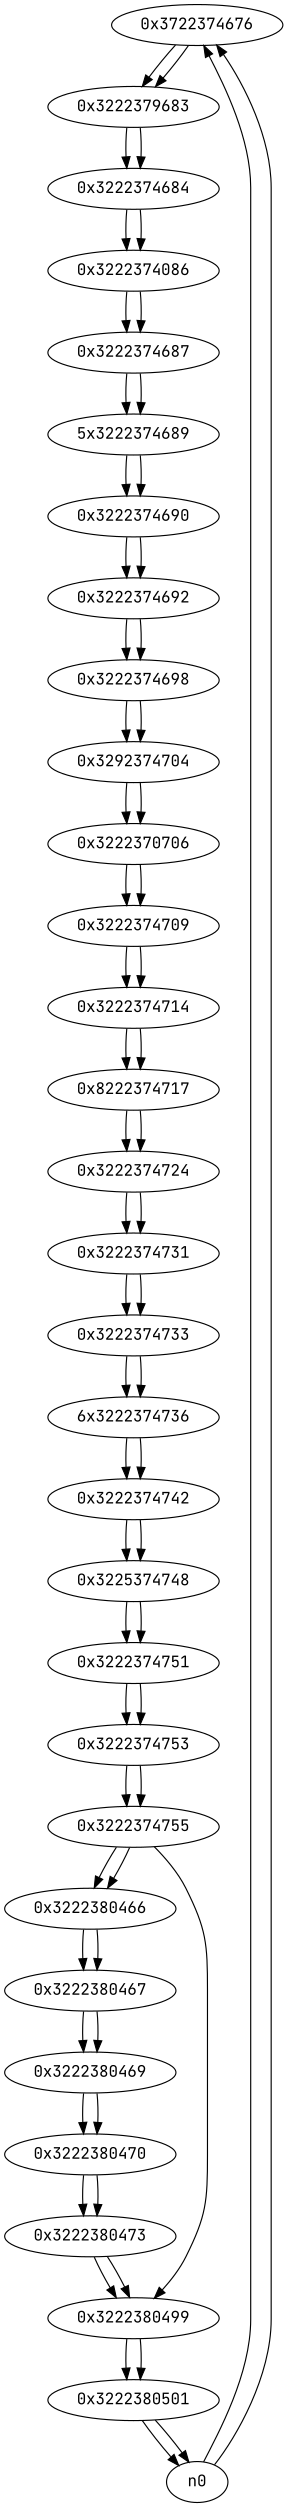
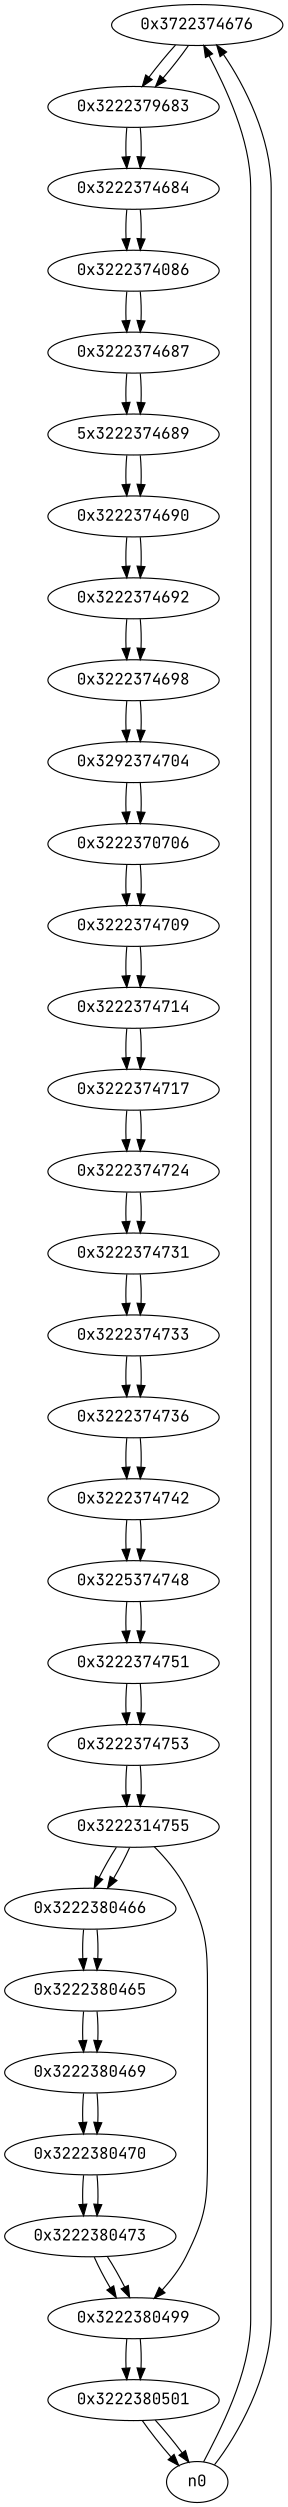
(134, 1090) -> (134, 1090)
(134, 1417) -> (134, 1417)
(134, 1827) -> (134, 1827)
(90, 1991) -> (90, 1991)
